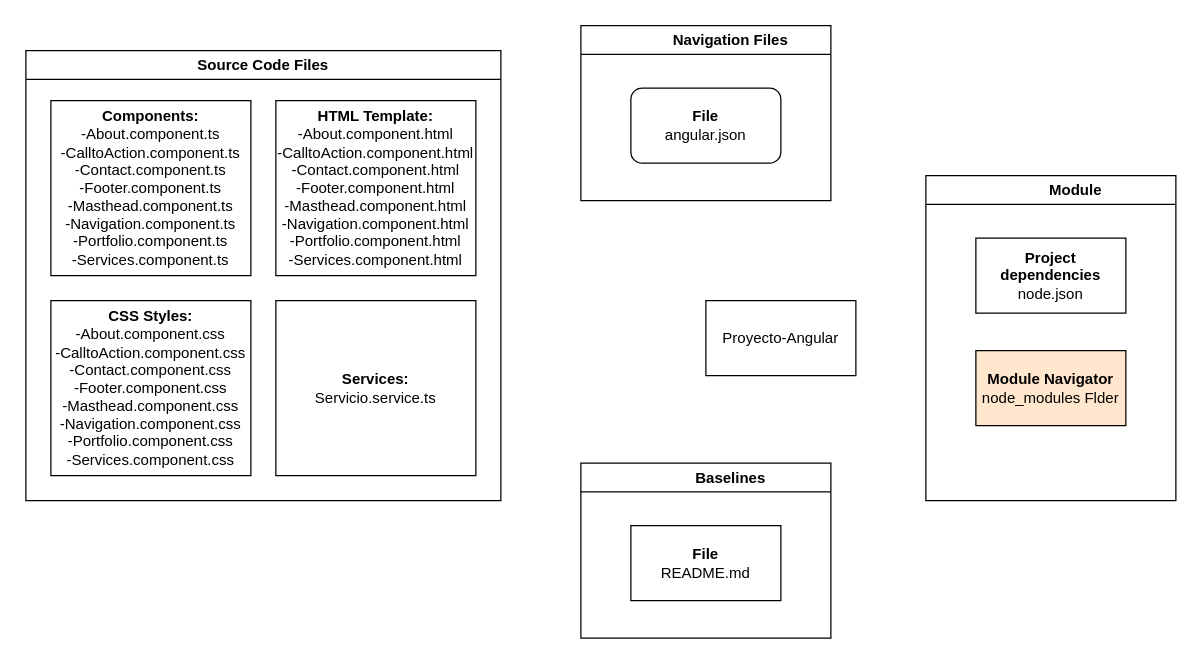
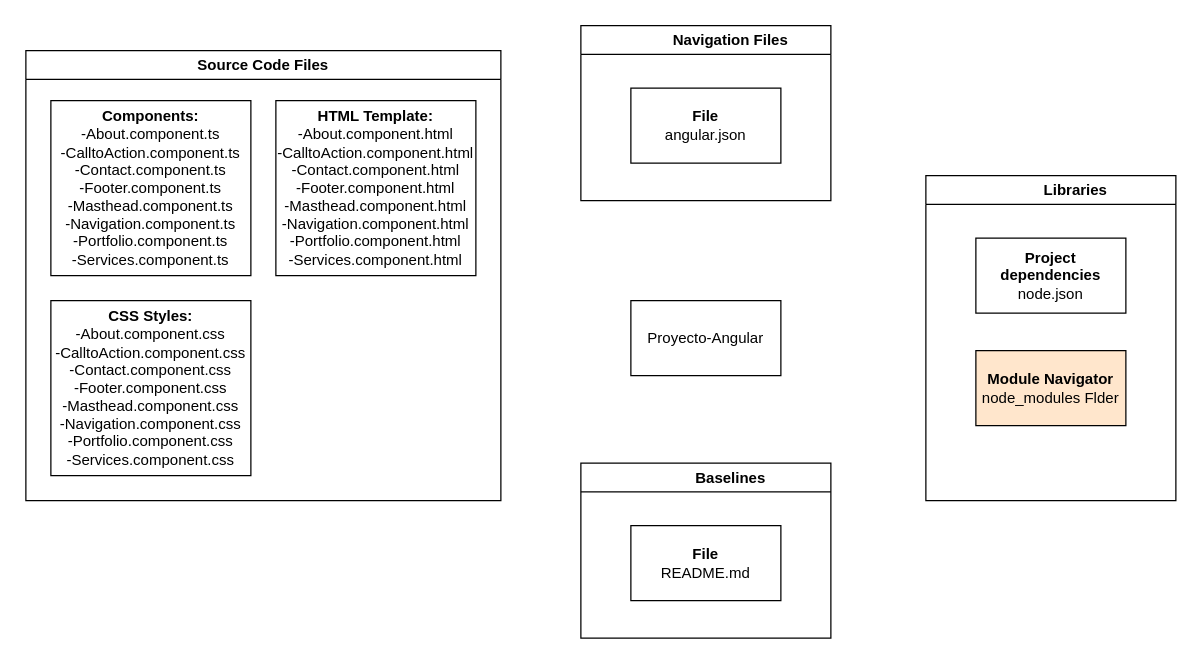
(706, 126) -> (706, 126)
(1051, 191) -> (1051, 191)
(781, 338) -> (706, 338)
(376, 388) -> none
